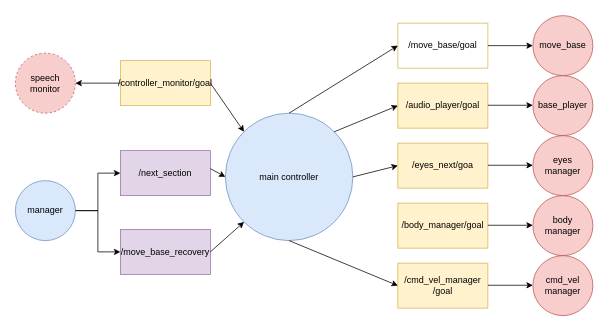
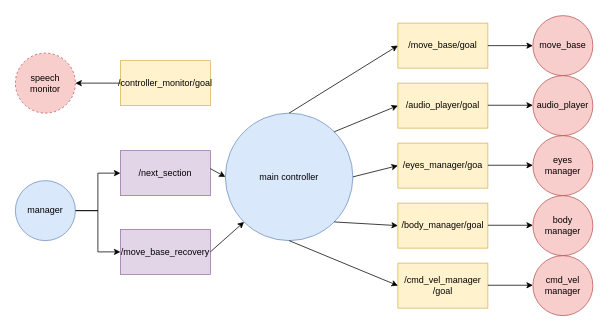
(443, 45) -> (443, 45)
(226, 105) -> none
(563, 105) -> (563, 105)
(443, 165) -> (443, 165)
none -> (364, 223)
